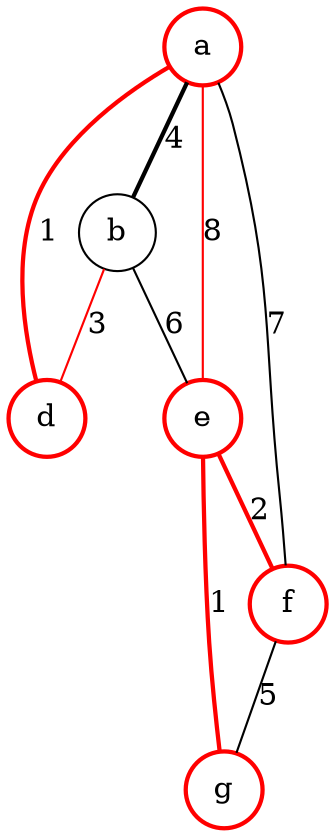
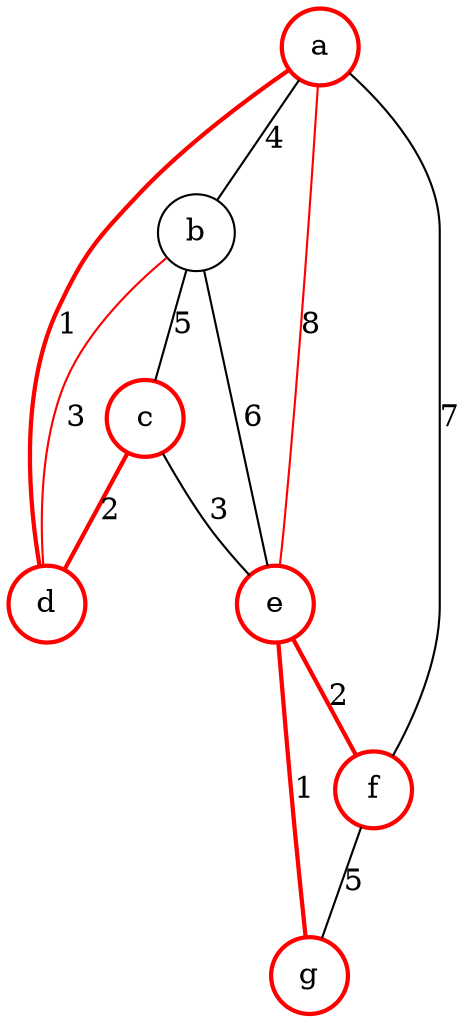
(160, 140) -> (258, 140)
none -> (145, 418)
